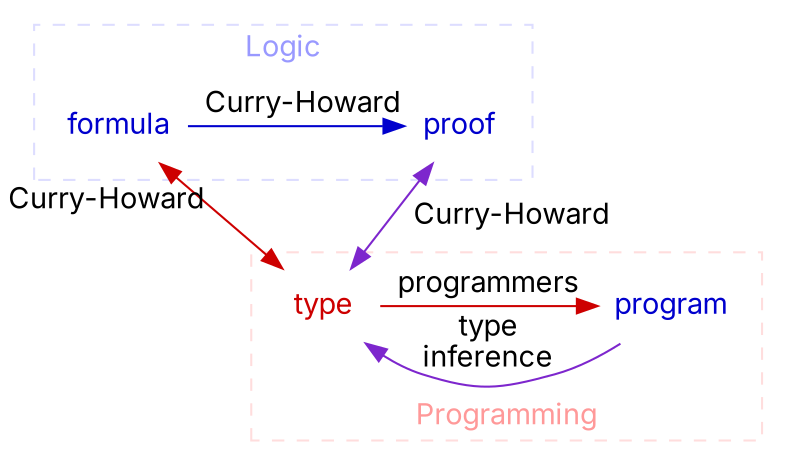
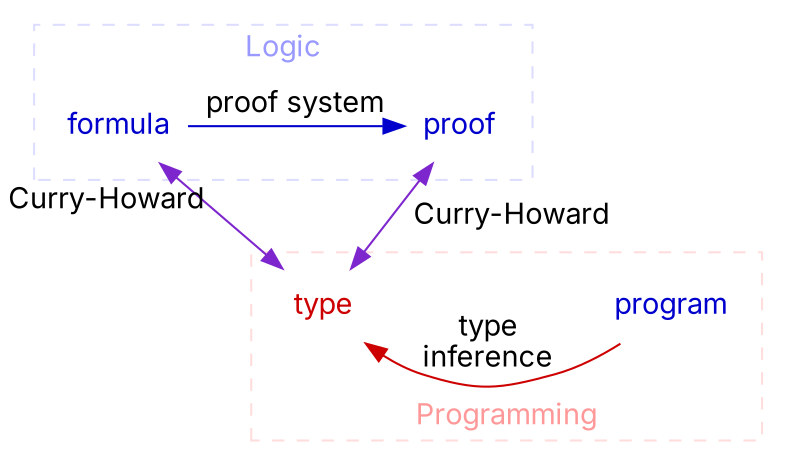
(296, 104) -> (296, 104)
(221, 216) -> (221, 216)
(478, 306) -> none
(503, 386) -> (503, 386)
